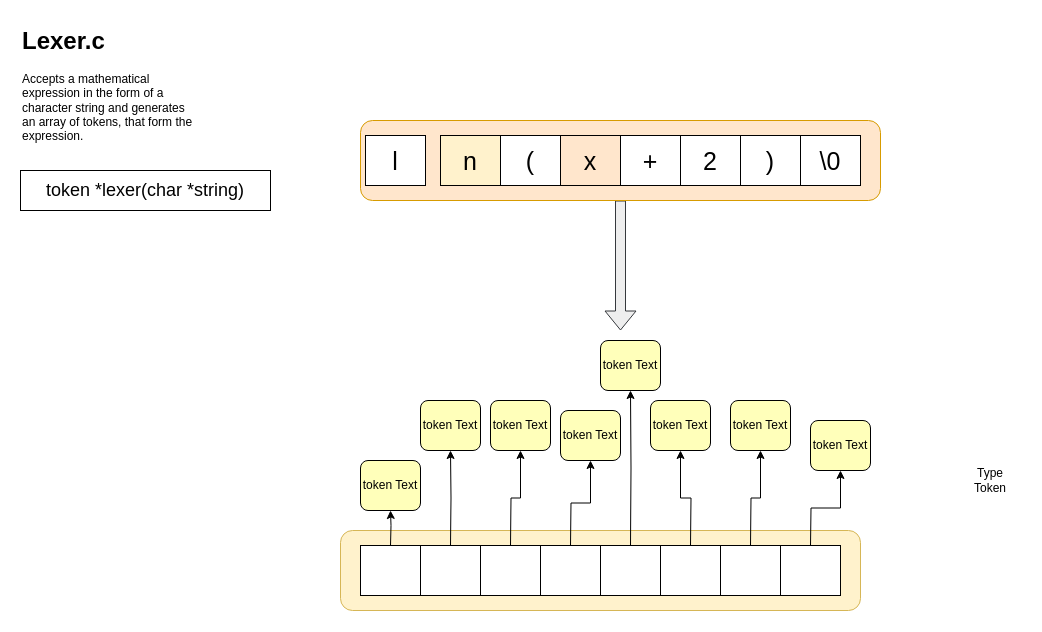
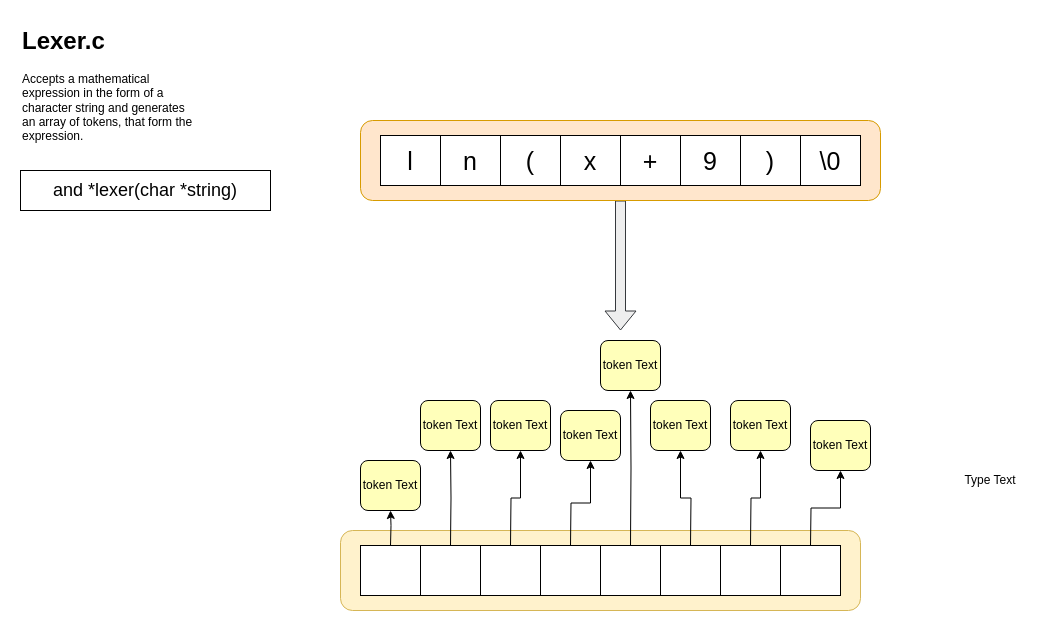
(396, 161) -> (411, 161)
(471, 161) -> (471, 161)
(591, 161) -> (591, 161)
(711, 161) -> (711, 161)
(146, 191) -> (146, 191)
(991, 481) -> (991, 481)
